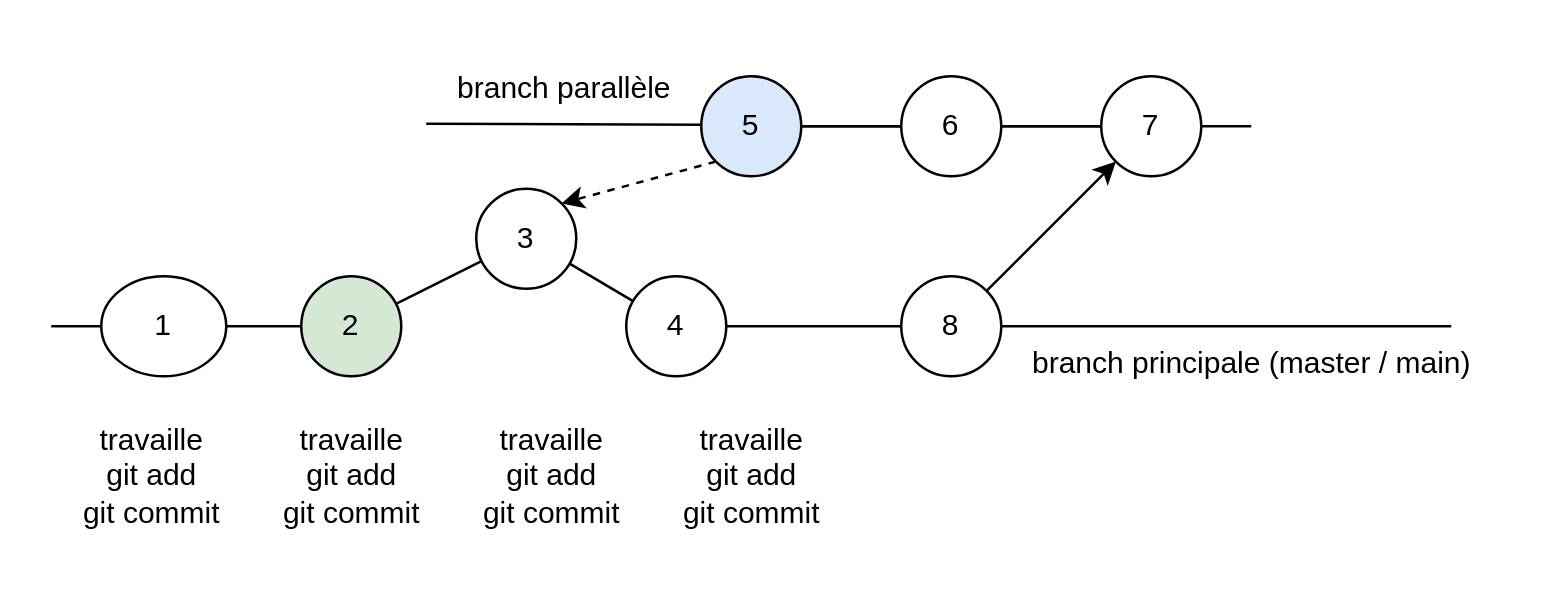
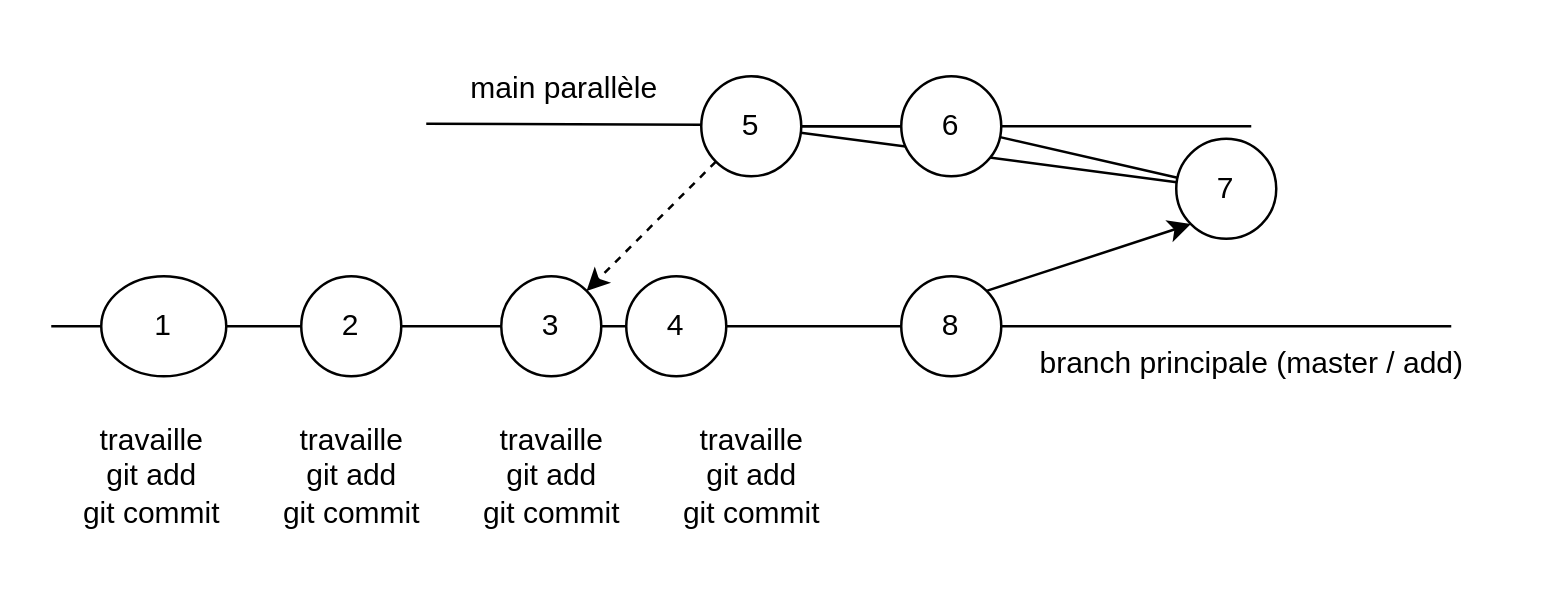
(565, 89) -> (565, 89)
(751, 126) -> (751, 126)
(1151, 126) -> (1226, 189)
(526, 239) -> (551, 326)
(351, 326) -> (351, 326)
(1253, 364) -> (1253, 364)
